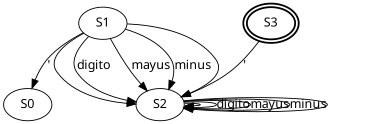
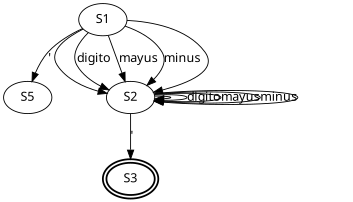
(229, 73) -> (131, 132)
(28, 105) -> (28, 97)
